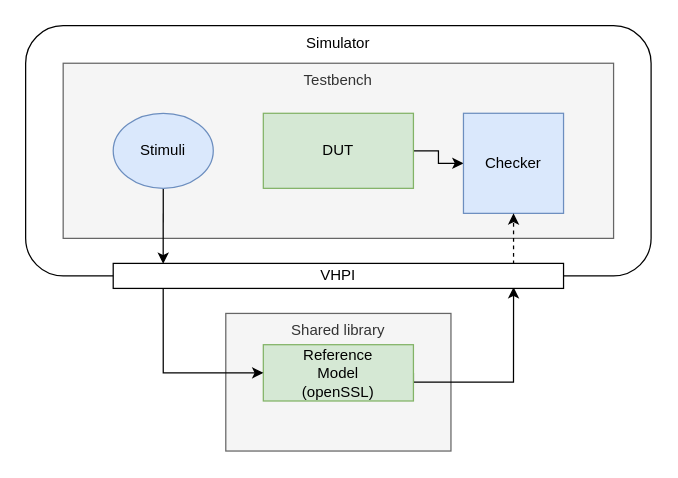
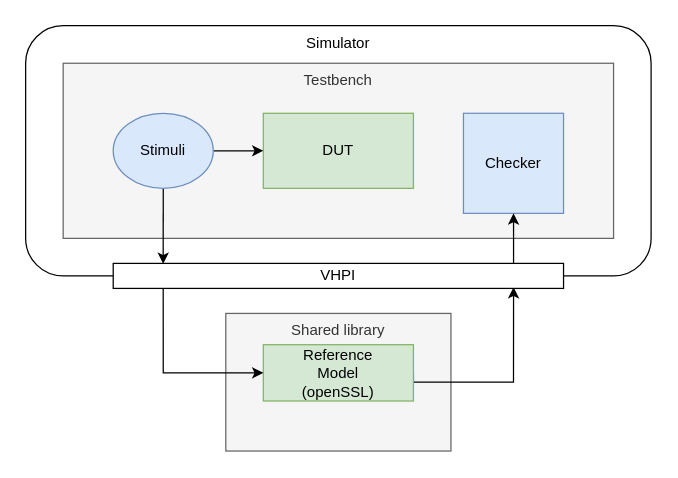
none -> (234, 151)
(438, 153) -> none
(513, 241) -> (513, 241)
